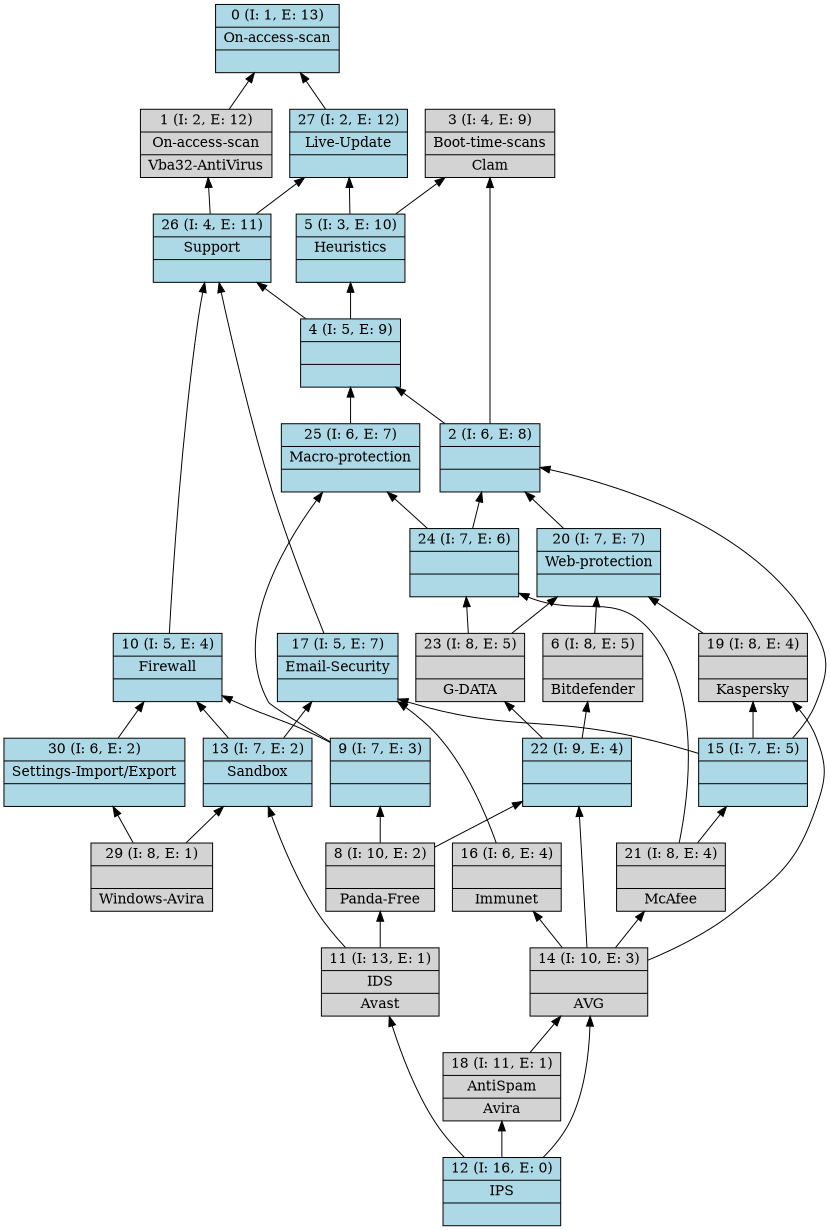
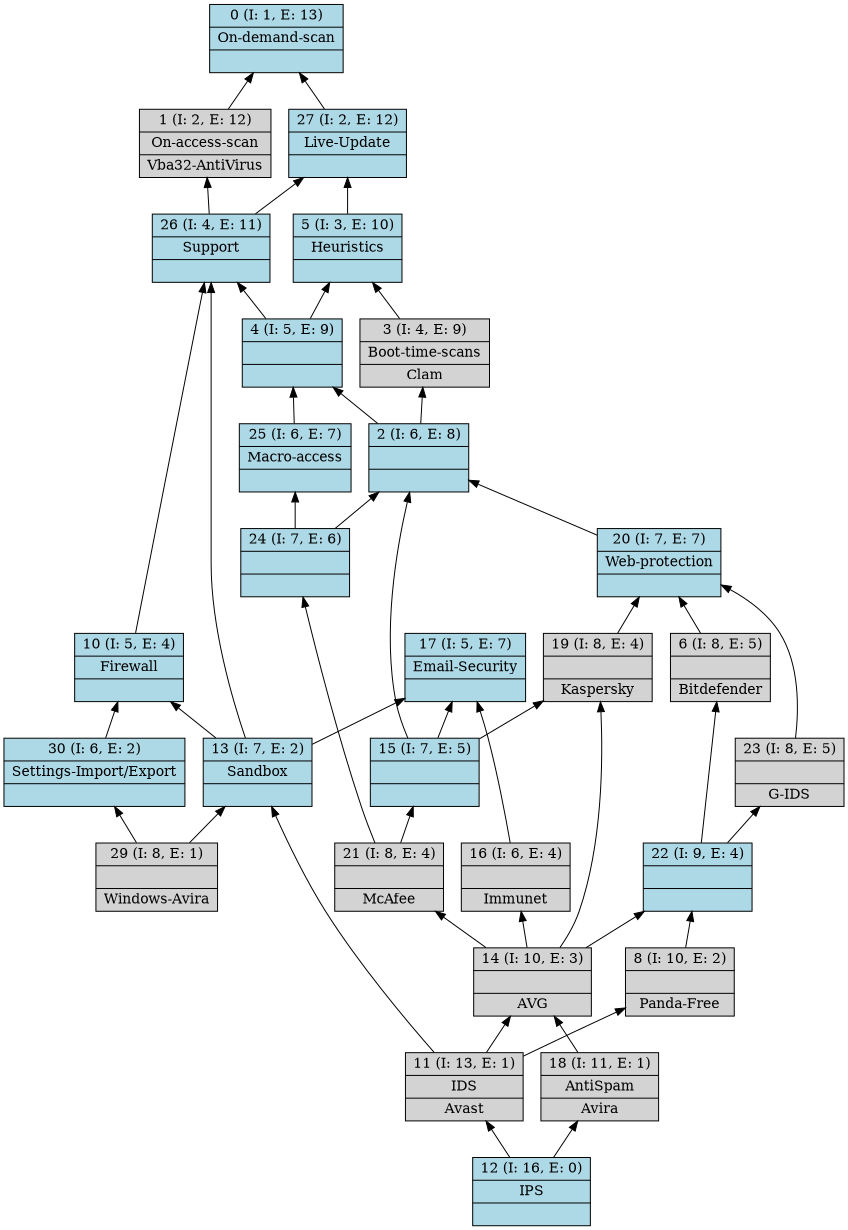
(277, 38) -> (276, 38)
(416, 199) -> (389, 305)
(351, 457) -> (295, 457)
(264, 465) -> (211, 517)
(468, 620) -> none
(470, 690) -> (790, 795)
(380, 772) -> none
(580, 1097) -> (496, 1038)
